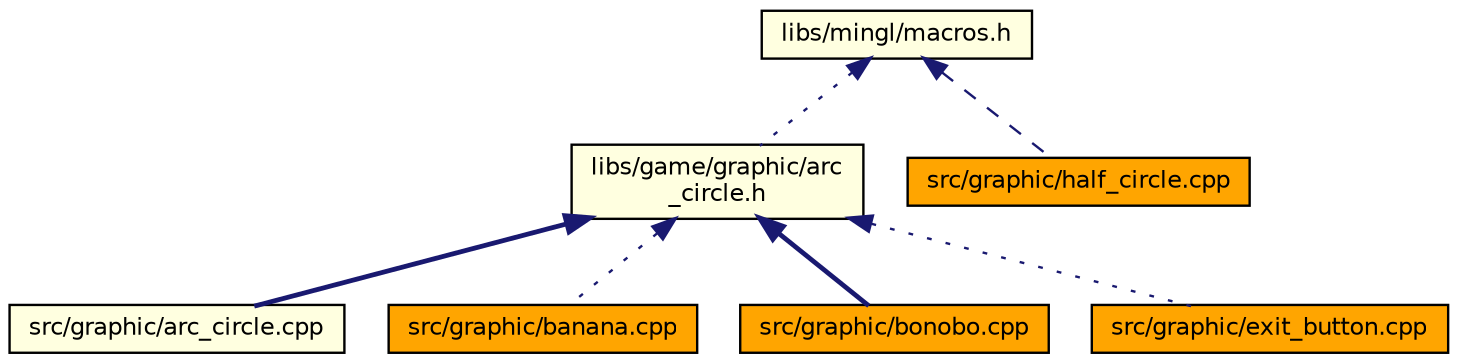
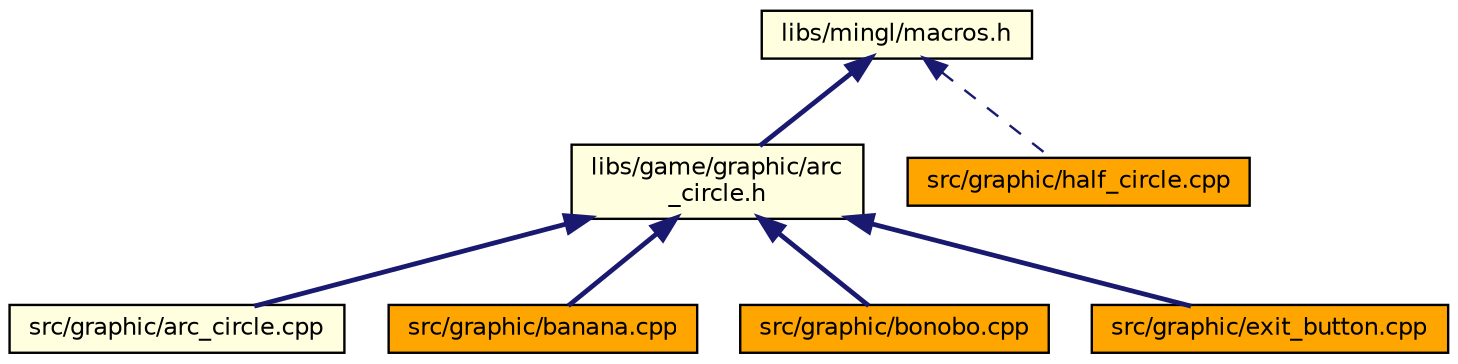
(806, 109) -> (806, 109)
(1031, 265) -> (1031, 265)
(613, 270) -> (613, 270)
